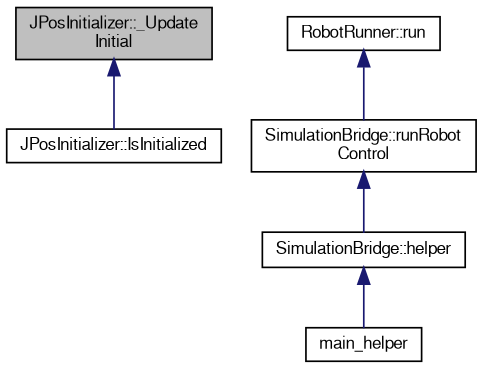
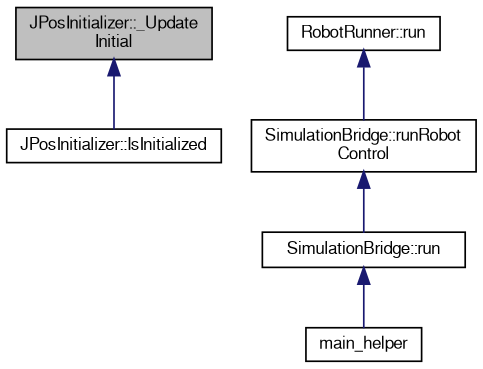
(364, 250) -> (364, 250)
